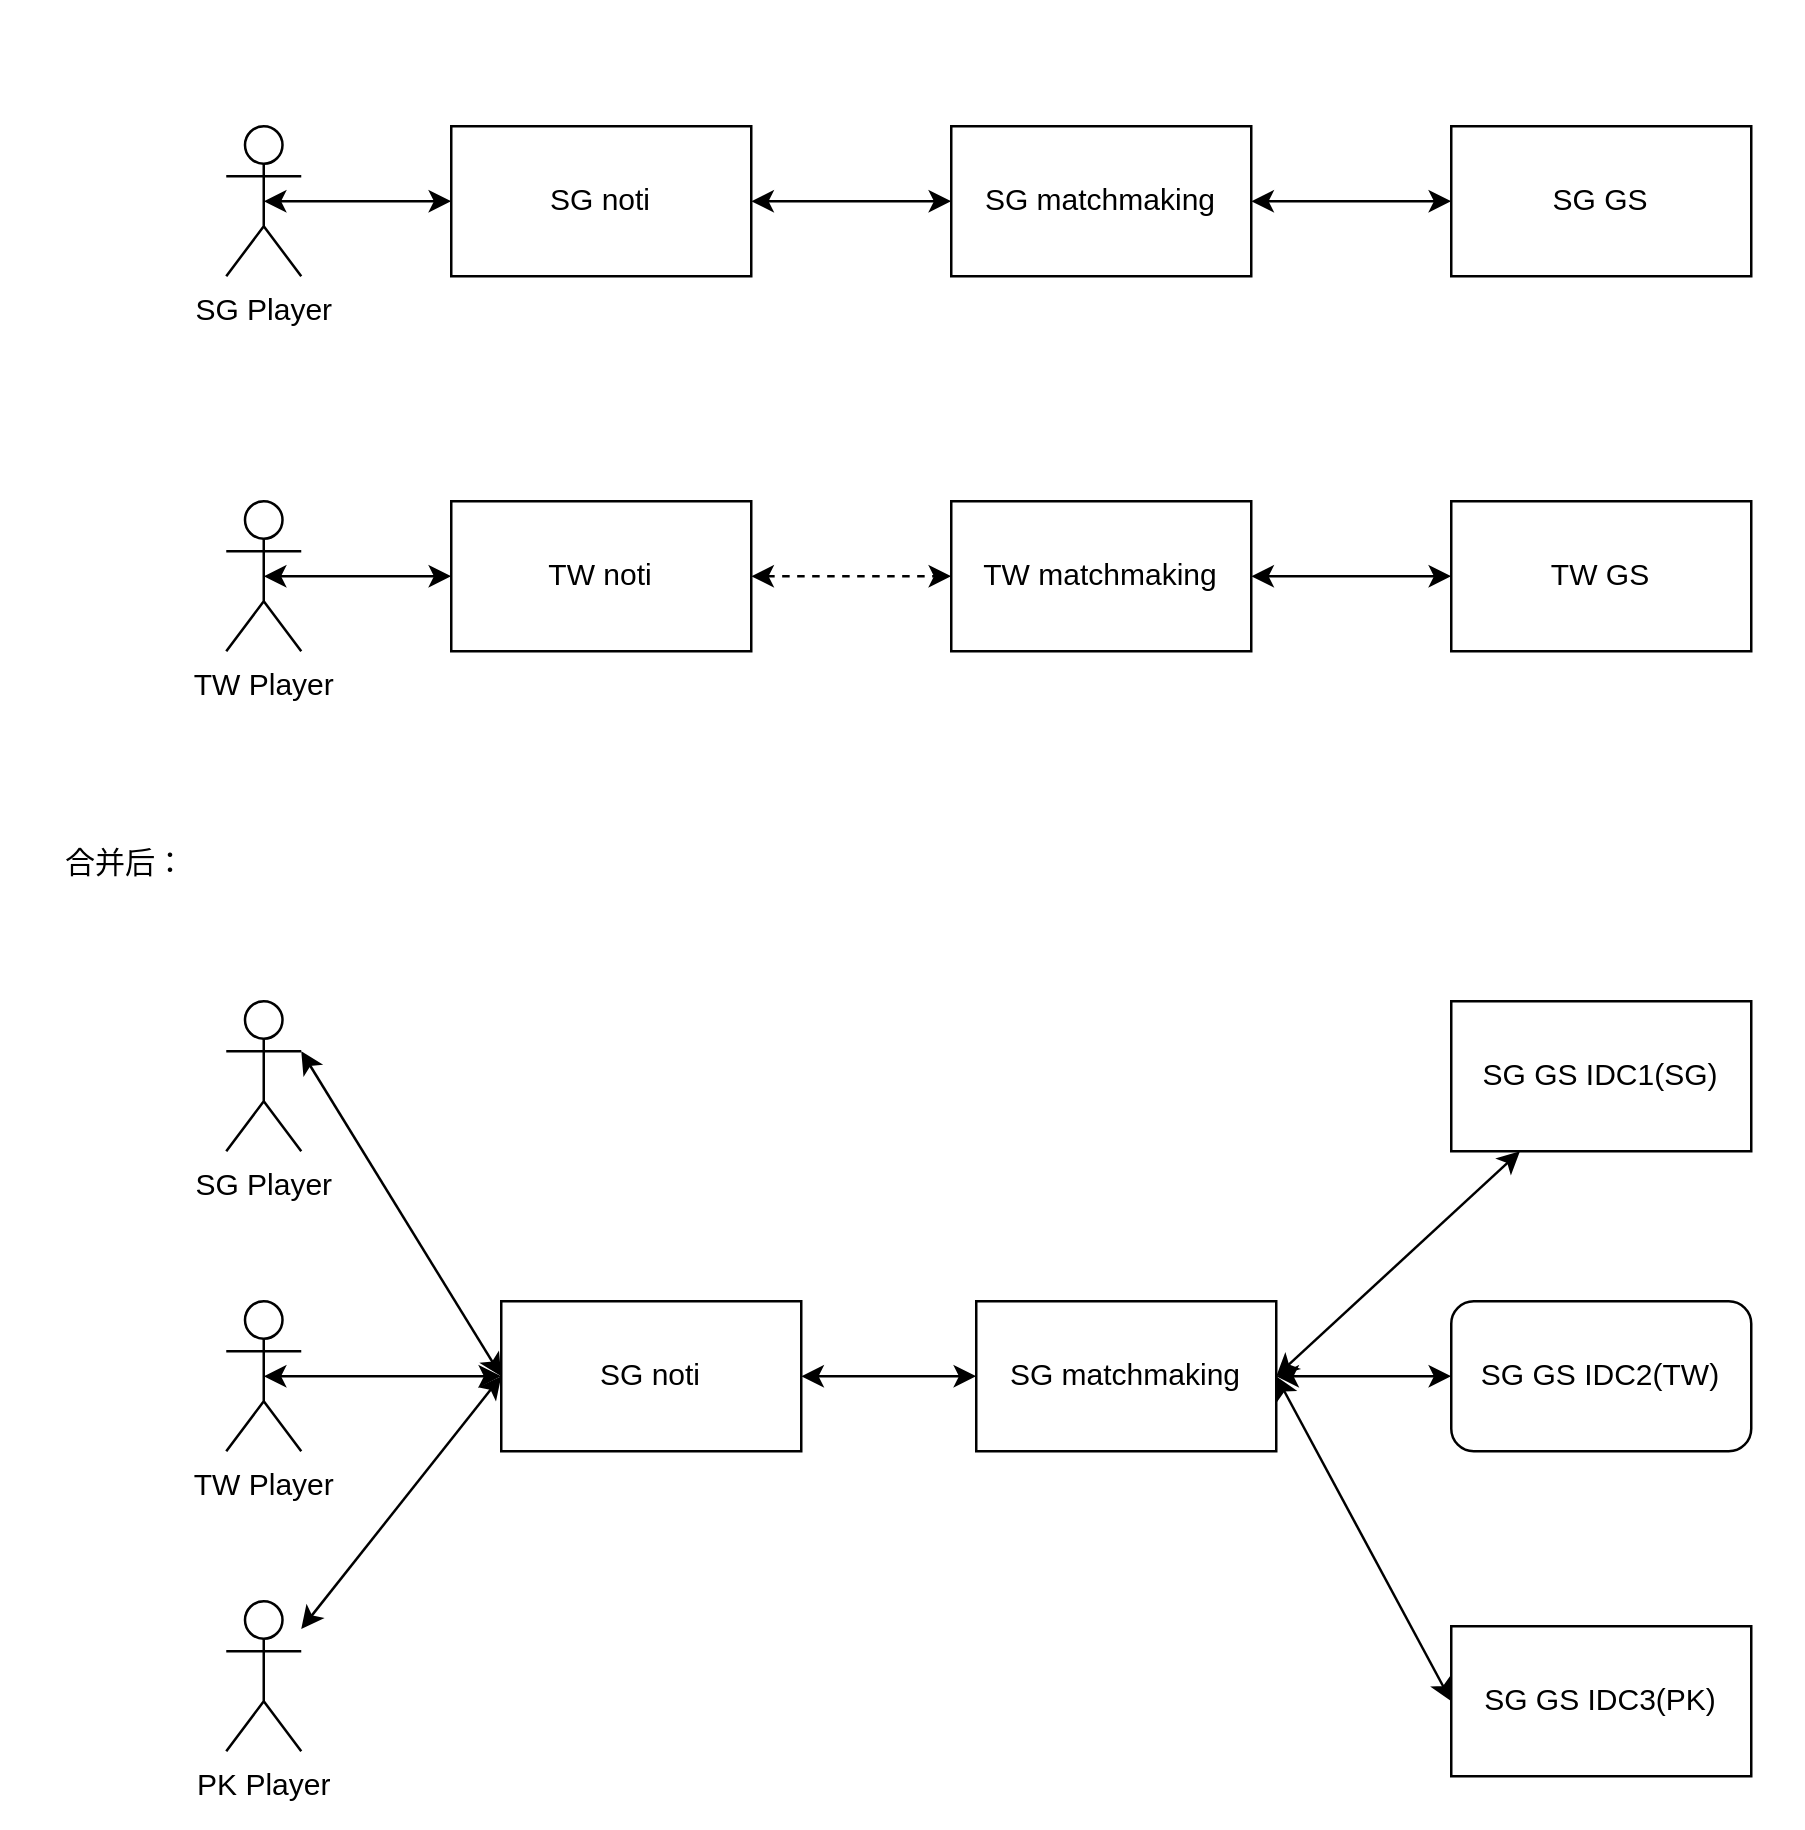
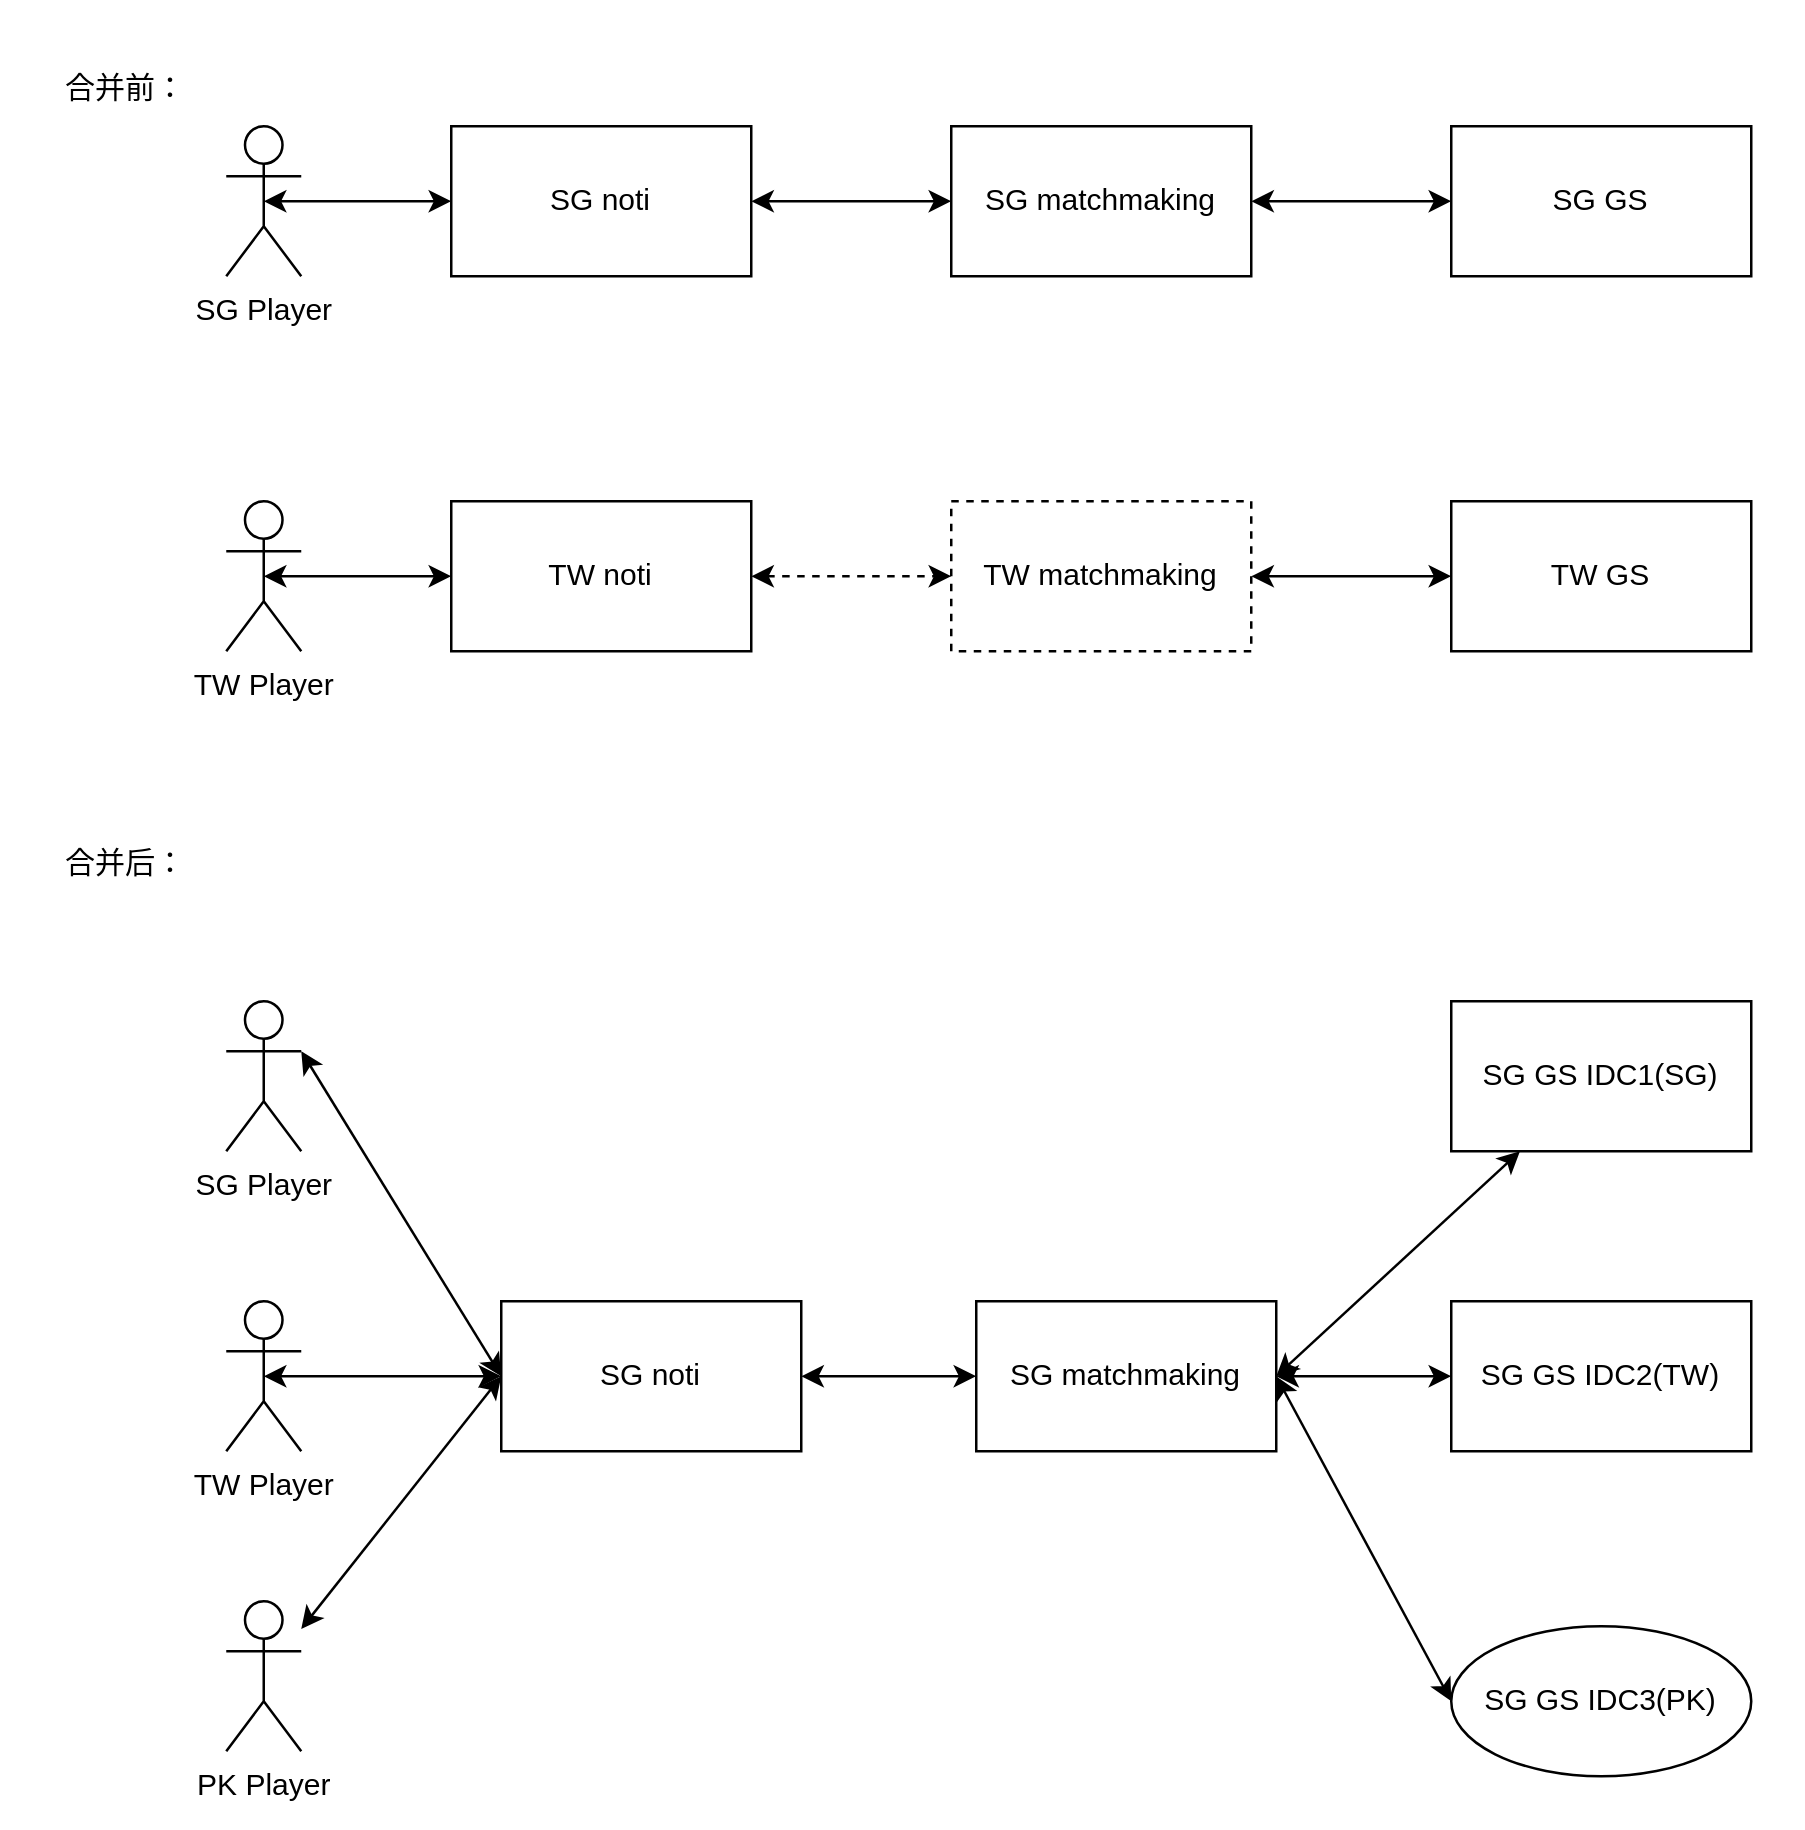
none -> (126, 89)
(1101, 576) -> (1101, 576)
(1601, 1376) -> (1601, 1376)
(1601, 1701) -> (1601, 1701)
